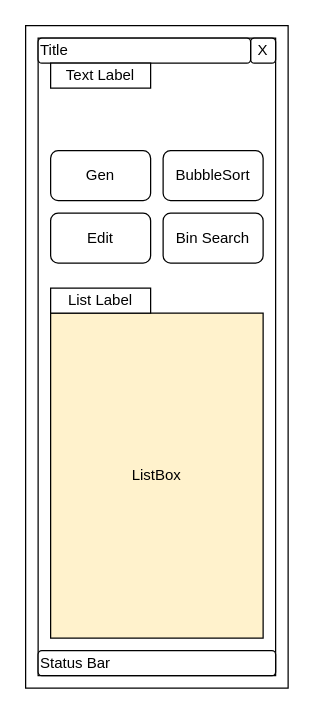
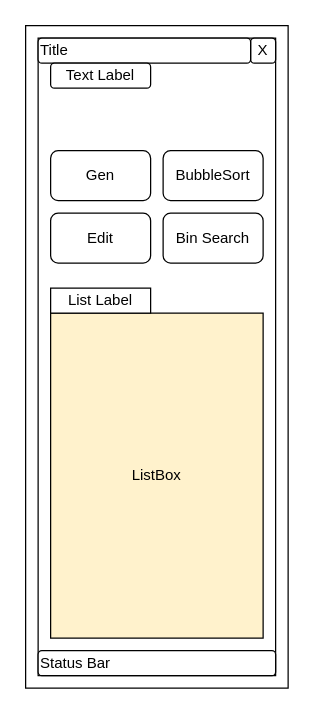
(101, 76) -> (101, 76)
